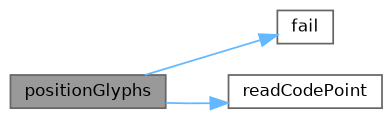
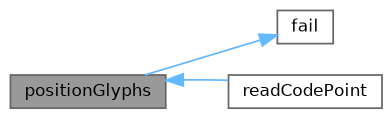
(188, 103) -> (206, 80)
